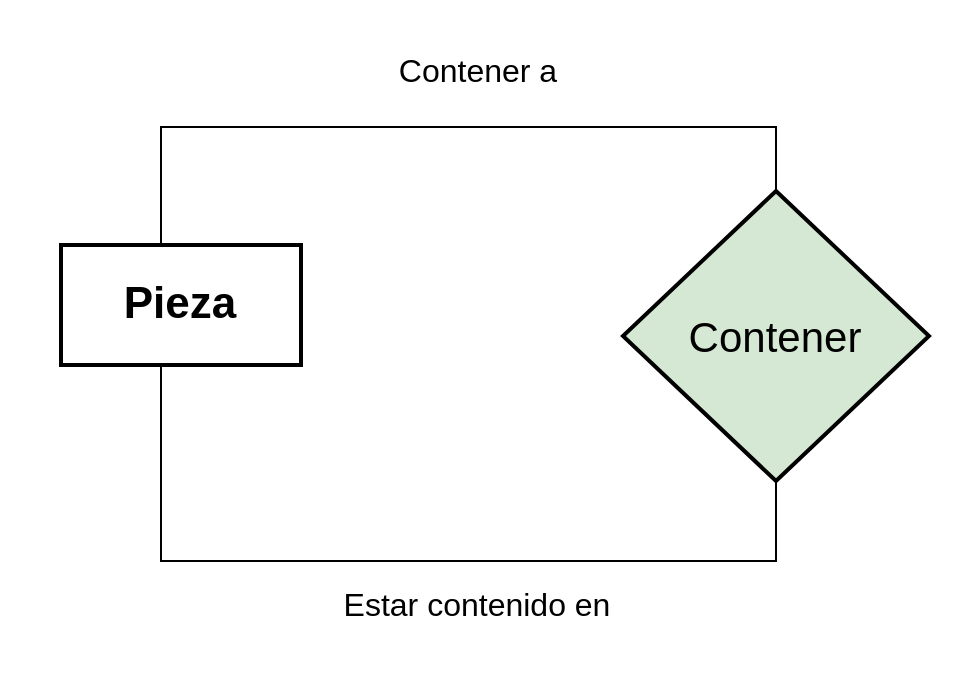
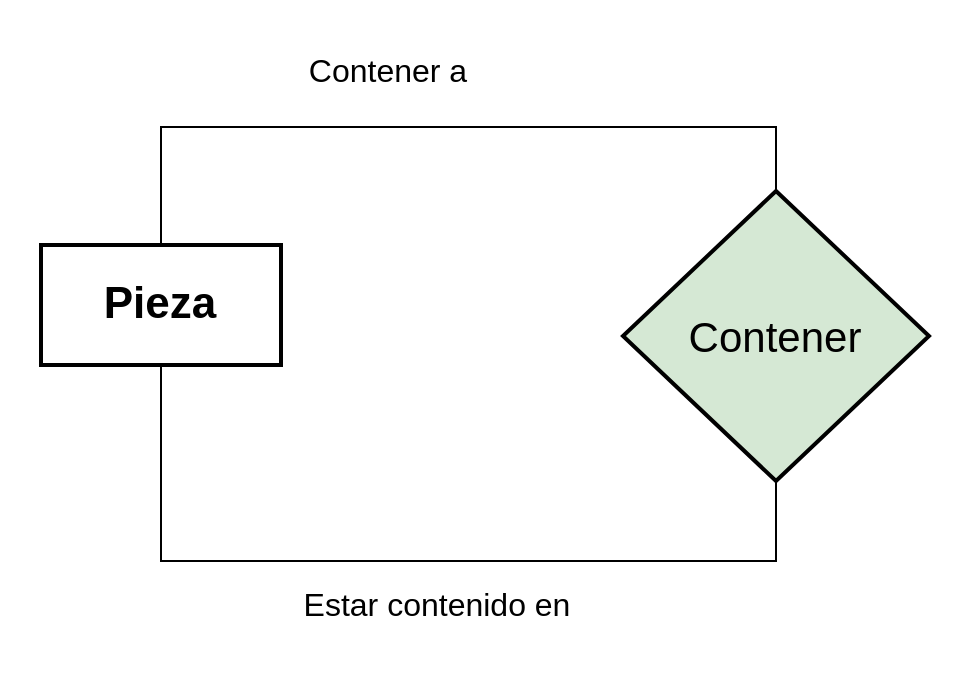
(478, 71) -> (388, 71)
(181, 305) -> (161, 305)
(478, 605) -> (438, 605)
